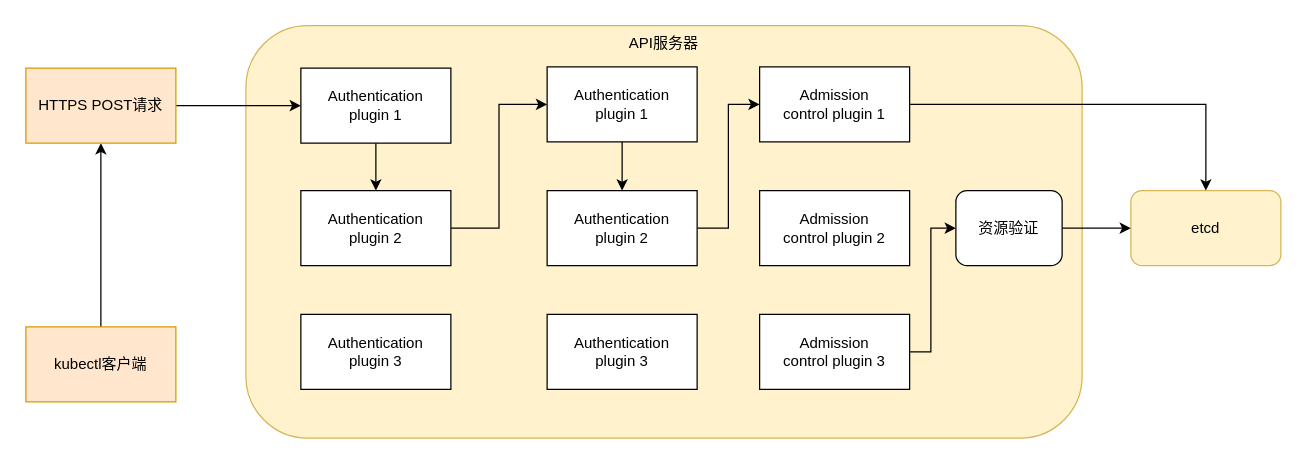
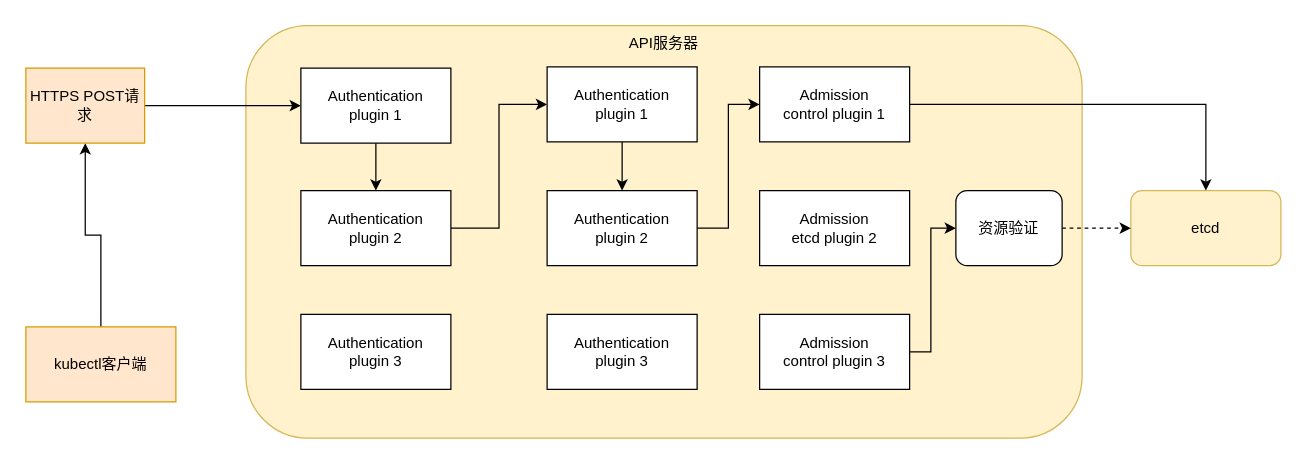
(101, 106) -> (85, 106)
(834, 228) -> (834, 228)
(1093, 228) -> (1093, 228)
